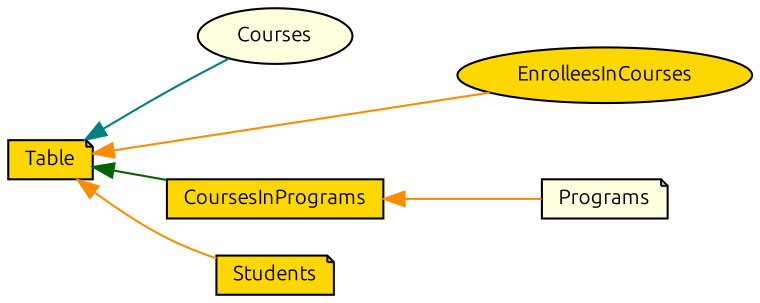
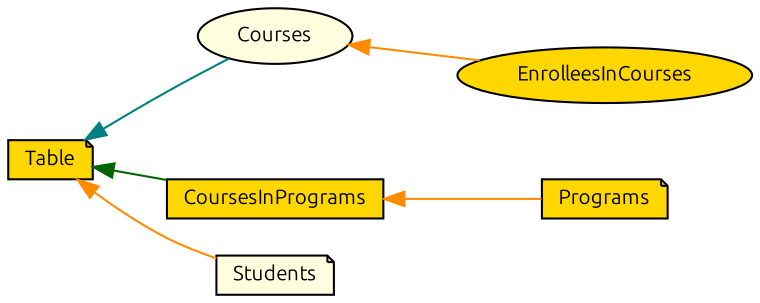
(302, 121) -> (424, 54)
(605, 199) -> (605, 199)
(275, 275) -> (275, 275)
